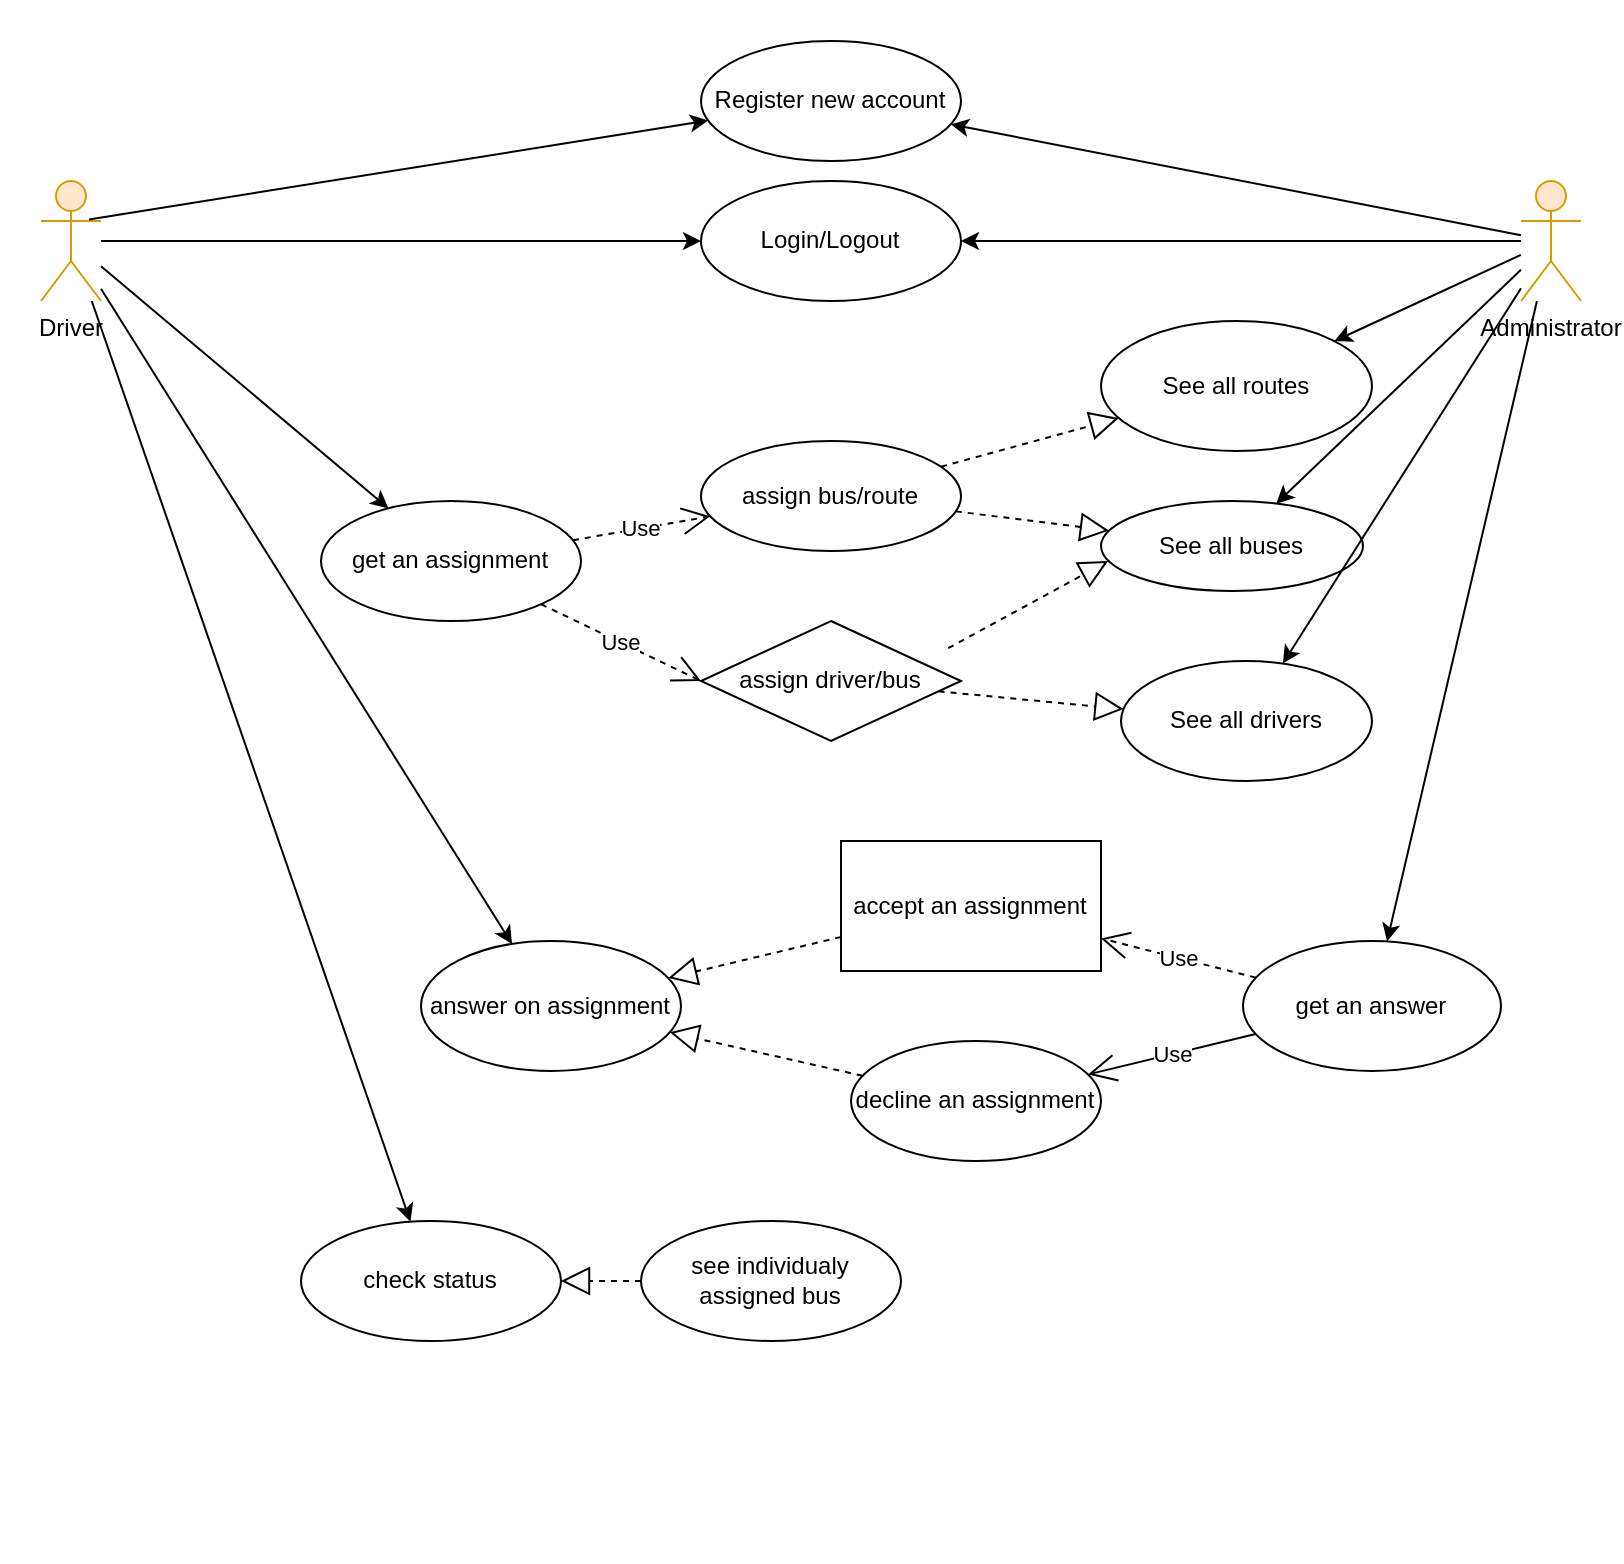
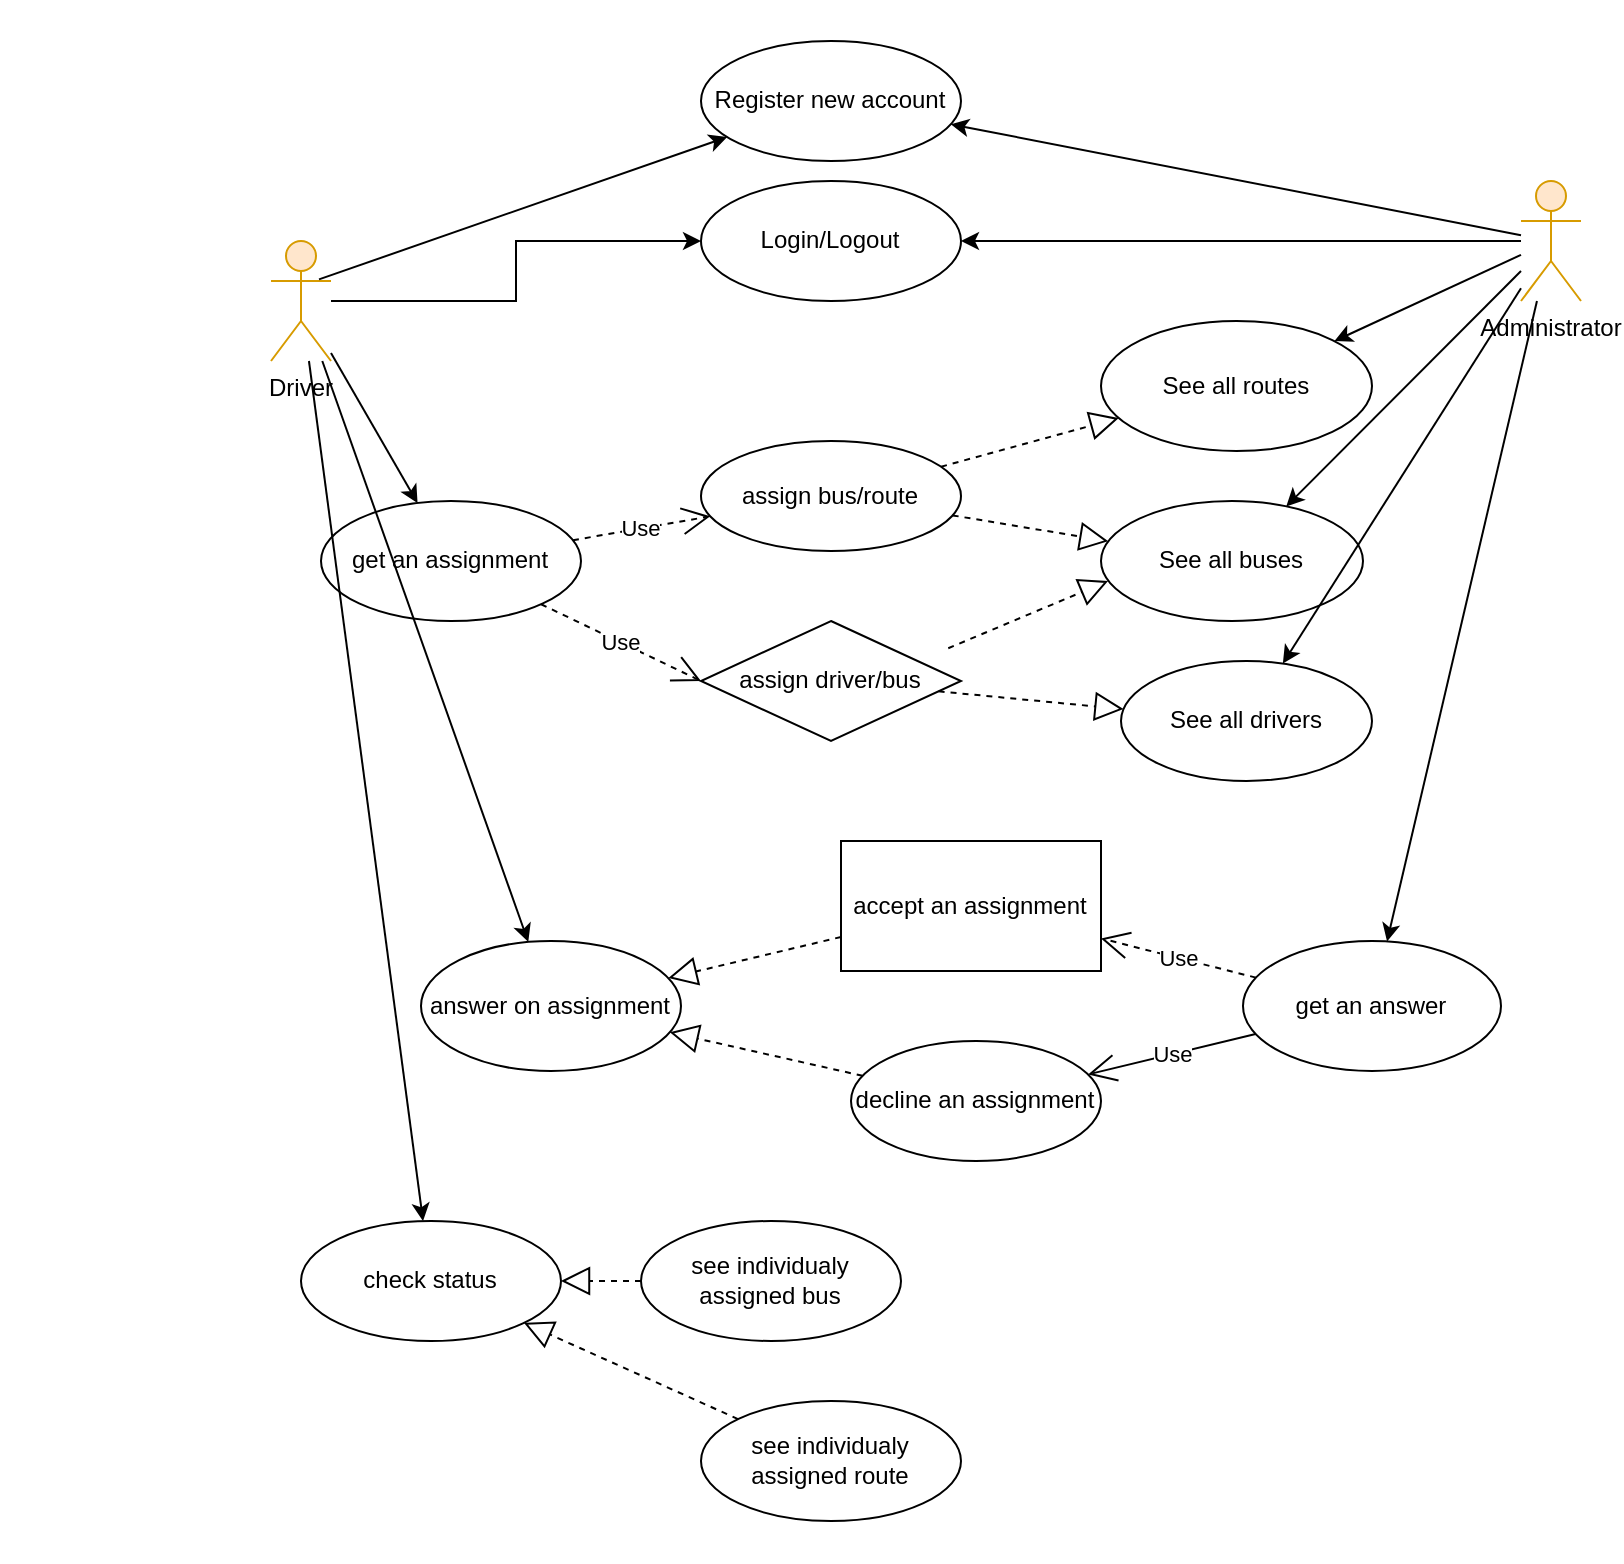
(71, 241) -> (301, 301)
(1232, 546) -> (1232, 561)
none -> (644, 1377)
none -> (831, 1461)
